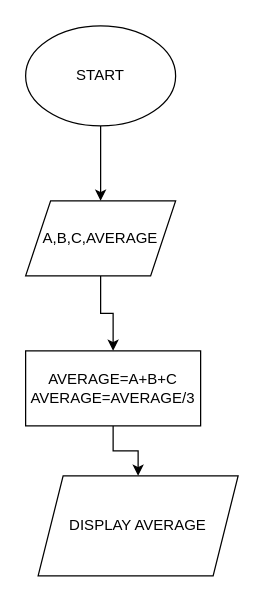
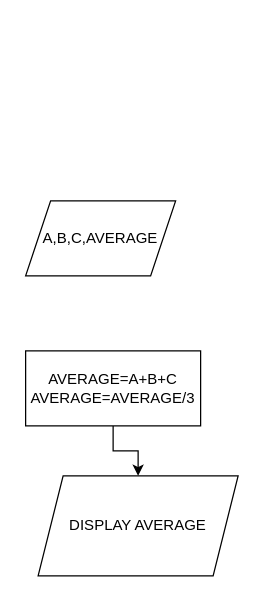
(101, 76) -> none
(101, 159) -> none
(103, 313) -> none
